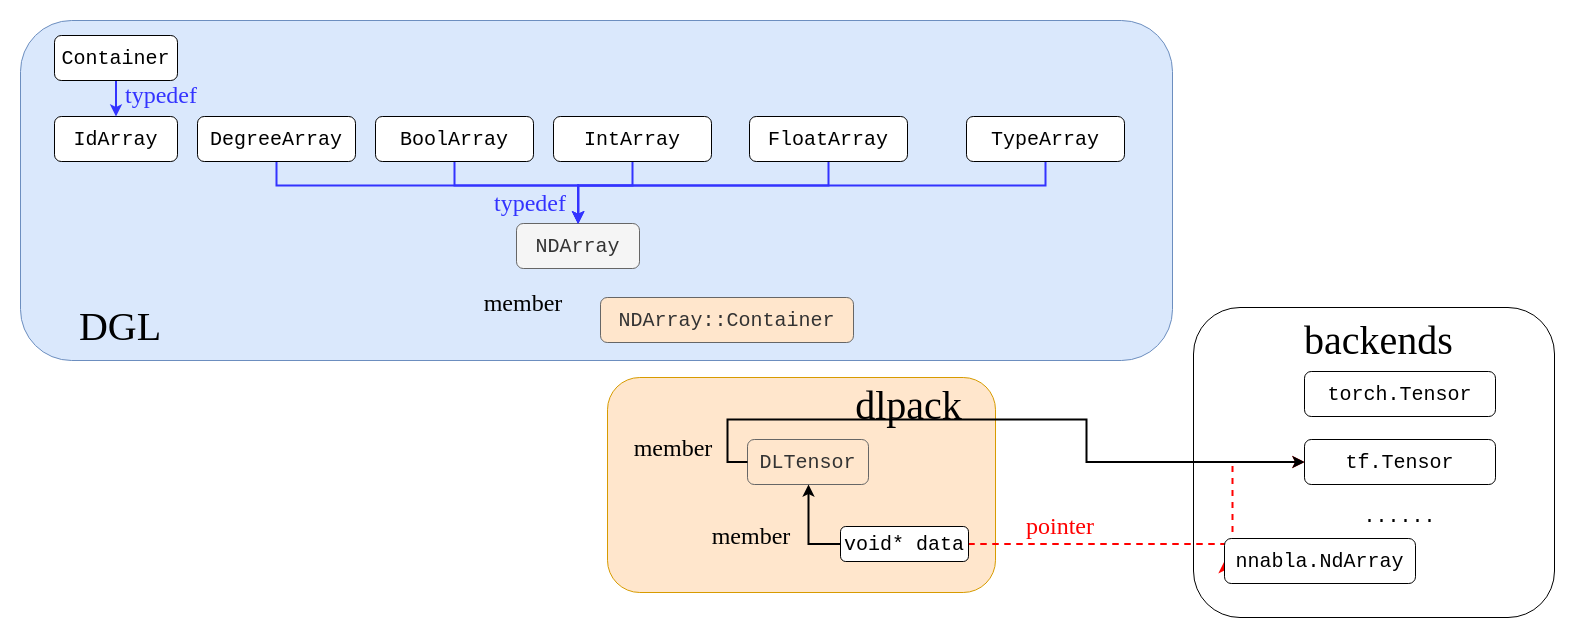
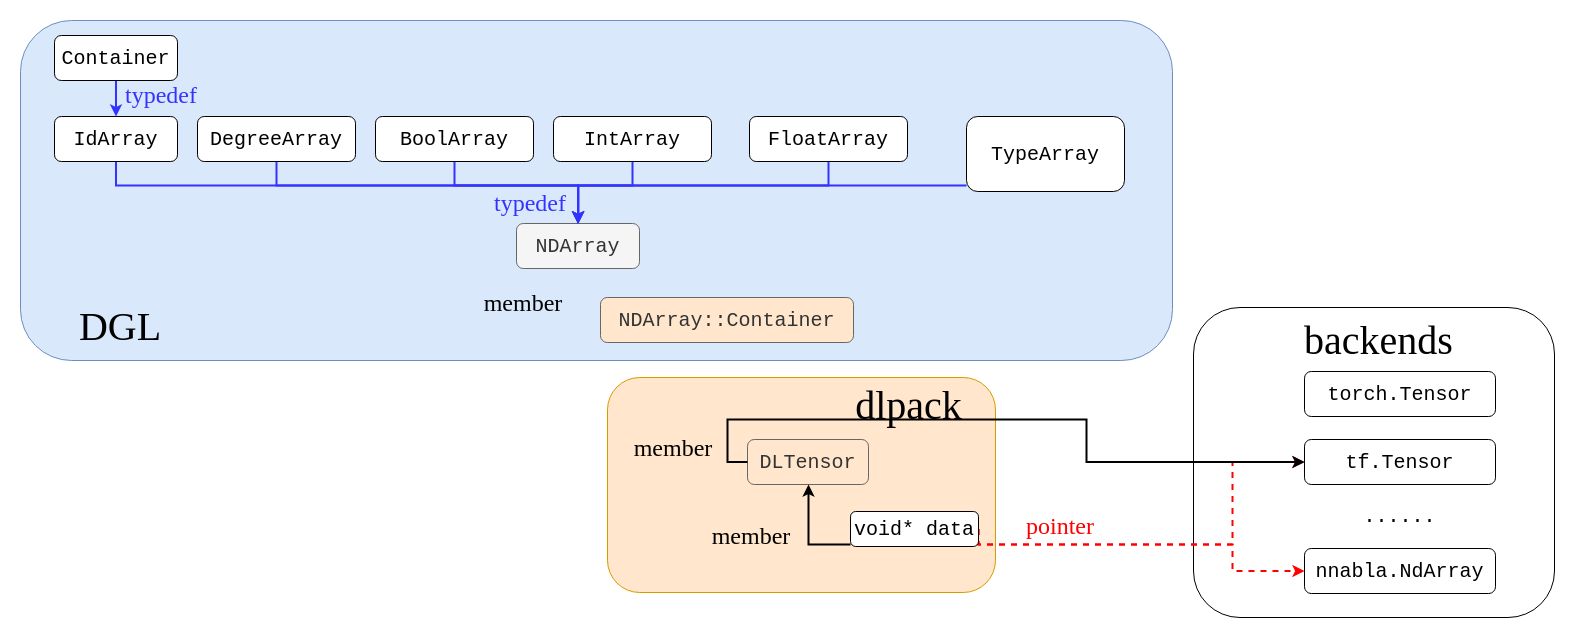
(1046, 139) -> (1046, 154)
none -> (183, 186)
(905, 544) -> (915, 529)
(1320, 561) -> (1400, 571)
